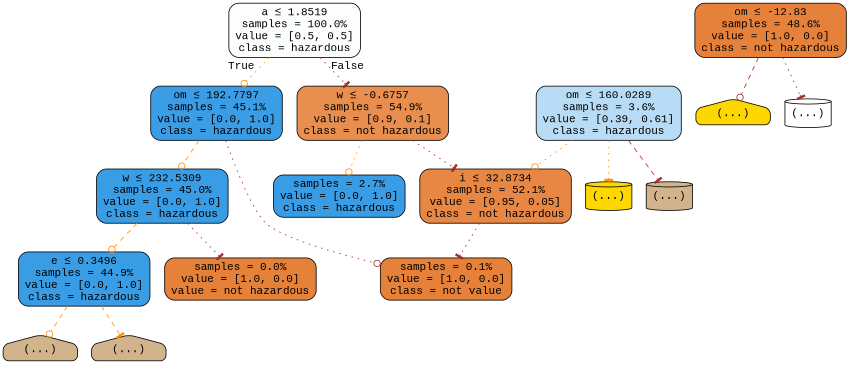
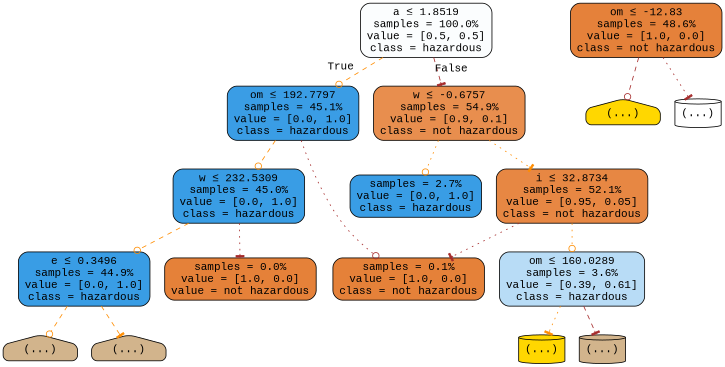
(258, 69) -> (362, 70)
(332, 70) -> (437, 70)
(432, 153) -> (509, 153)
(555, 153) -> (572, 234)
(446, 291) -> (409, 291)
